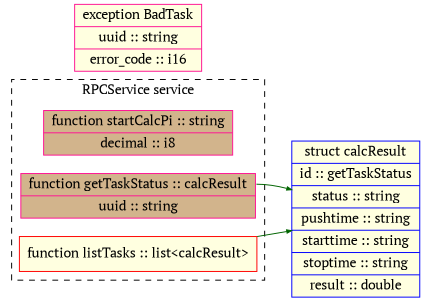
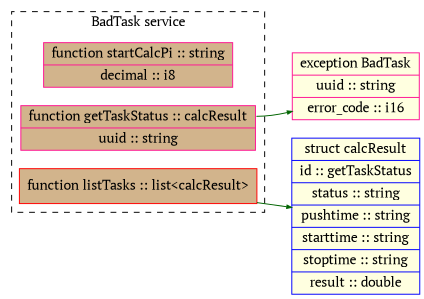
(138, 91) -> (138, 23)
(272, 185) -> (272, 115)
(138, 254) -> (138, 186)
